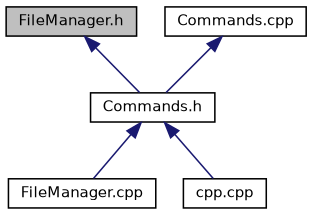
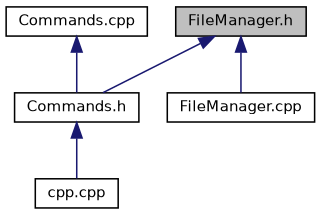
(112, 156) -> (241, 72)
